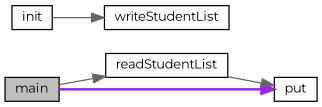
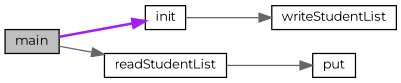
(160, 89) -> (96, 30)
